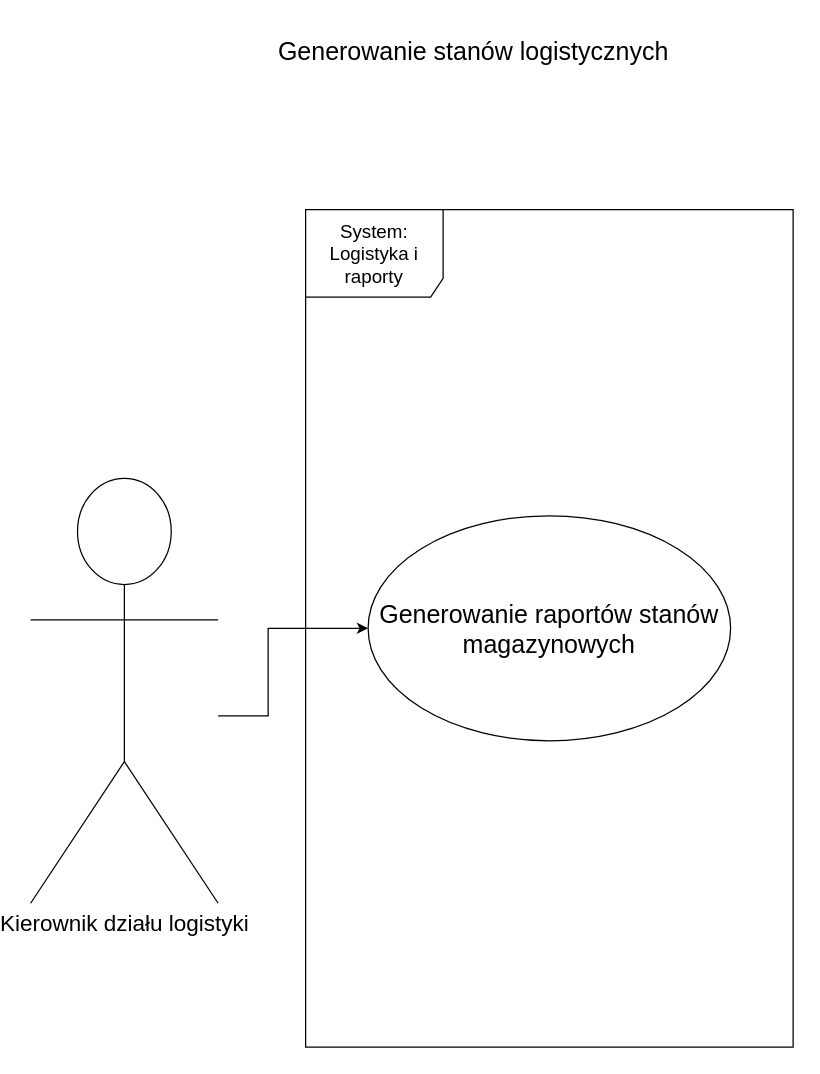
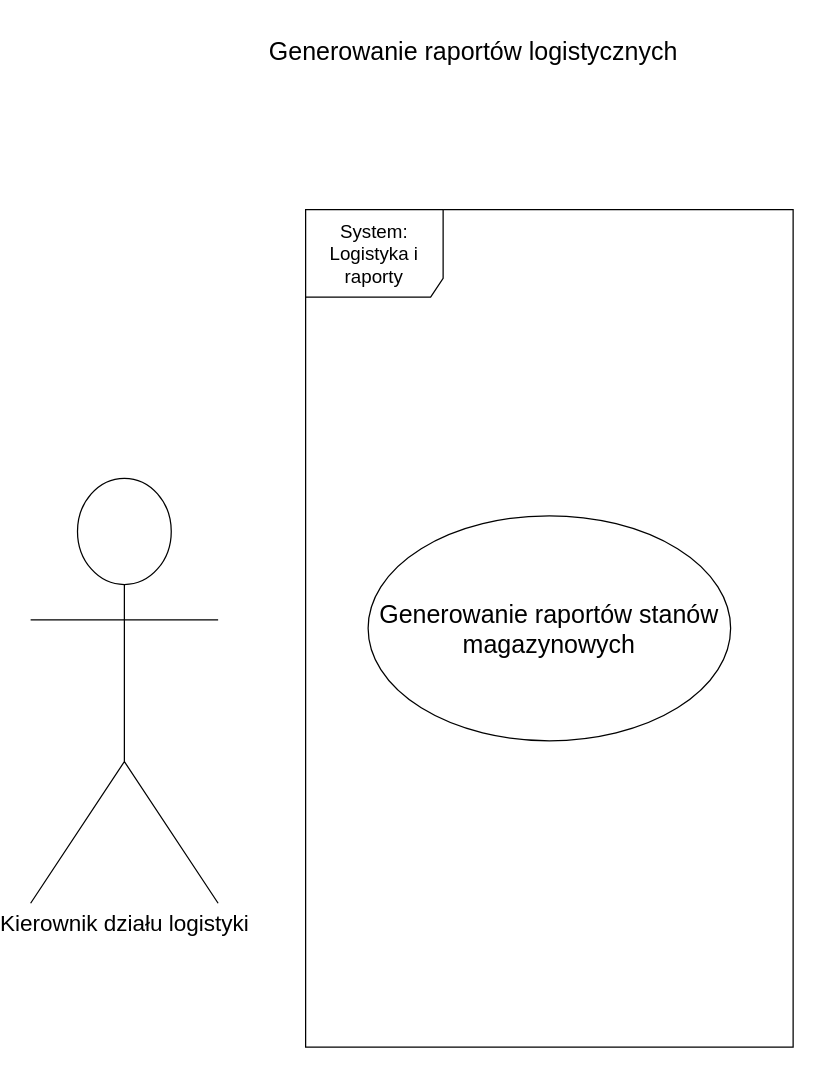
(474, 51) -> (474, 51)
(268, 651) -> none
